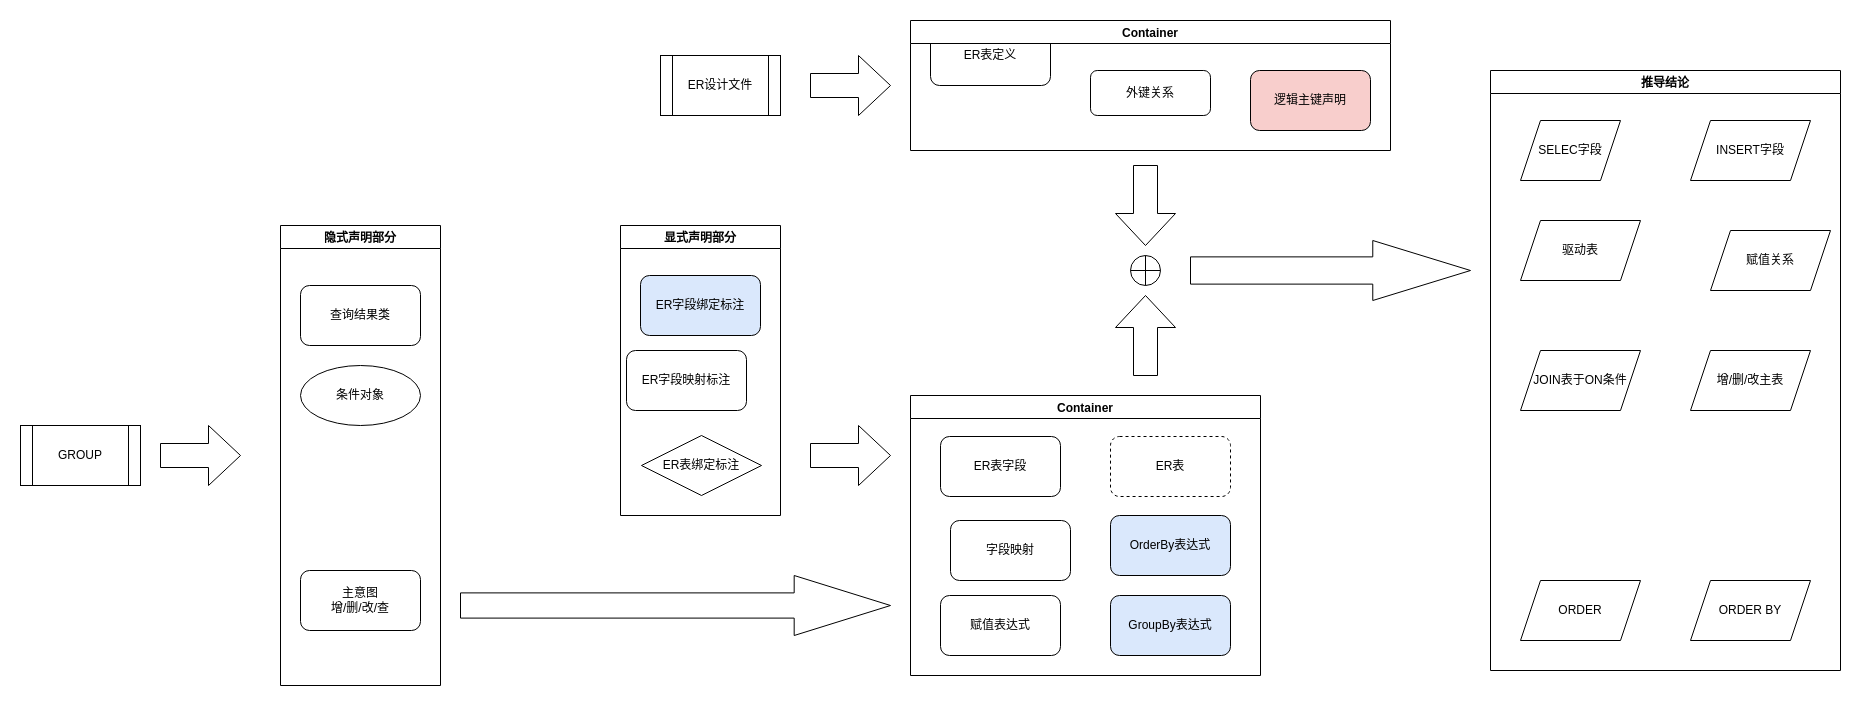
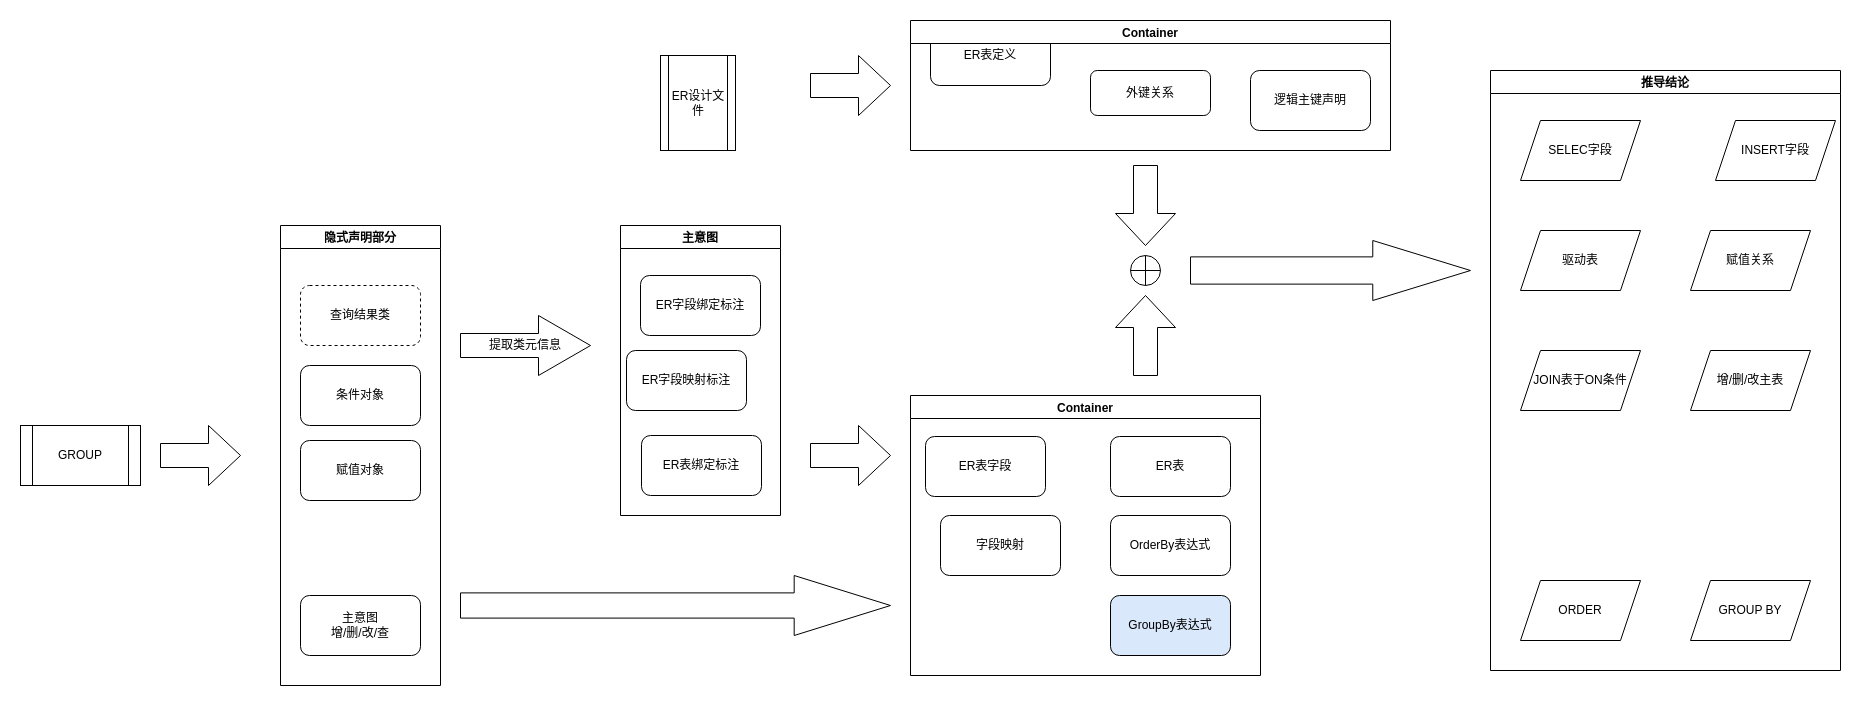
(721, 86) -> (698, 103)
(1311, 101) -> (1311, 101)
(1571, 151) -> (1581, 151)
(1751, 151) -> (1776, 151)
(700, 238) -> (700, 238)
(1581, 251) -> (1581, 261)
(1771, 261) -> (1751, 261)
(701, 306) -> (701, 306)
(361, 316) -> (361, 316)
none -> (526, 346)
(361, 396) -> (361, 396)
(702, 466) -> (702, 466)
(1001, 467) -> (986, 467)
(1171, 467) -> (1171, 467)
none -> (361, 471)
(1171, 546) -> (1171, 546)
(1011, 551) -> (1001, 546)
(361, 601) -> (361, 626)
(1751, 611) -> (1751, 611)
(1001, 626) -> none
